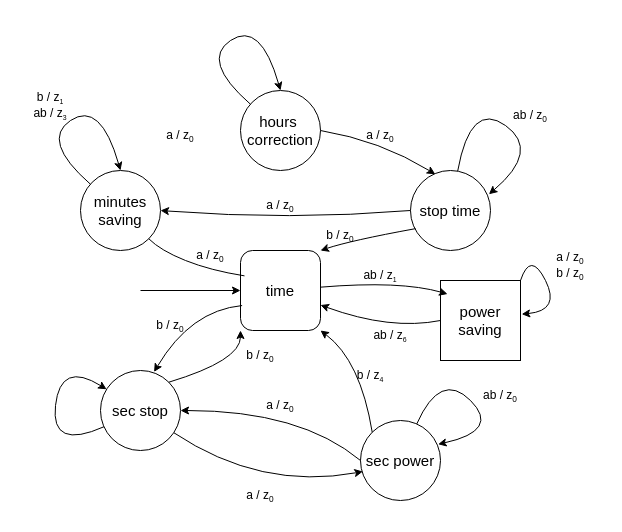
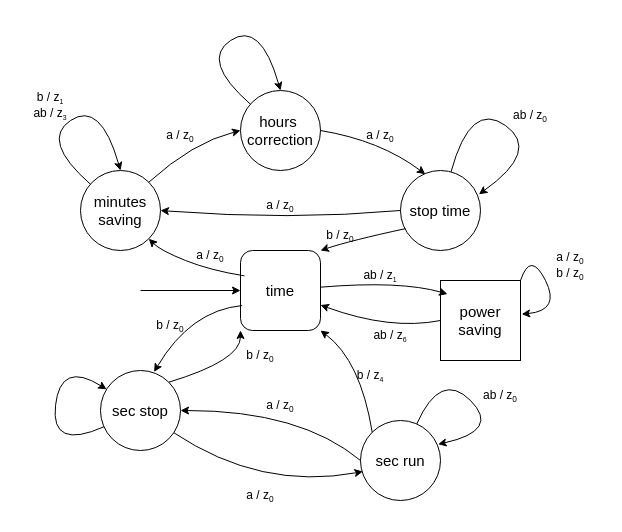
none -> (188, 152)
(451, 211) -> (441, 211)
(158, 246) -> (160, 248)
(401, 461) -> (401, 461)
